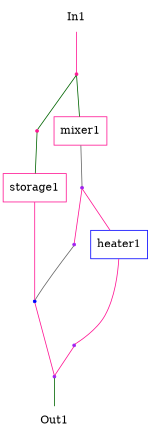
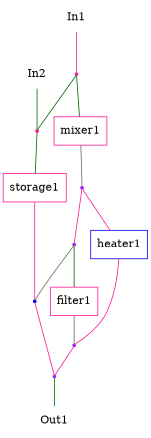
none -> (37, 74)
none -> (74, 301)
